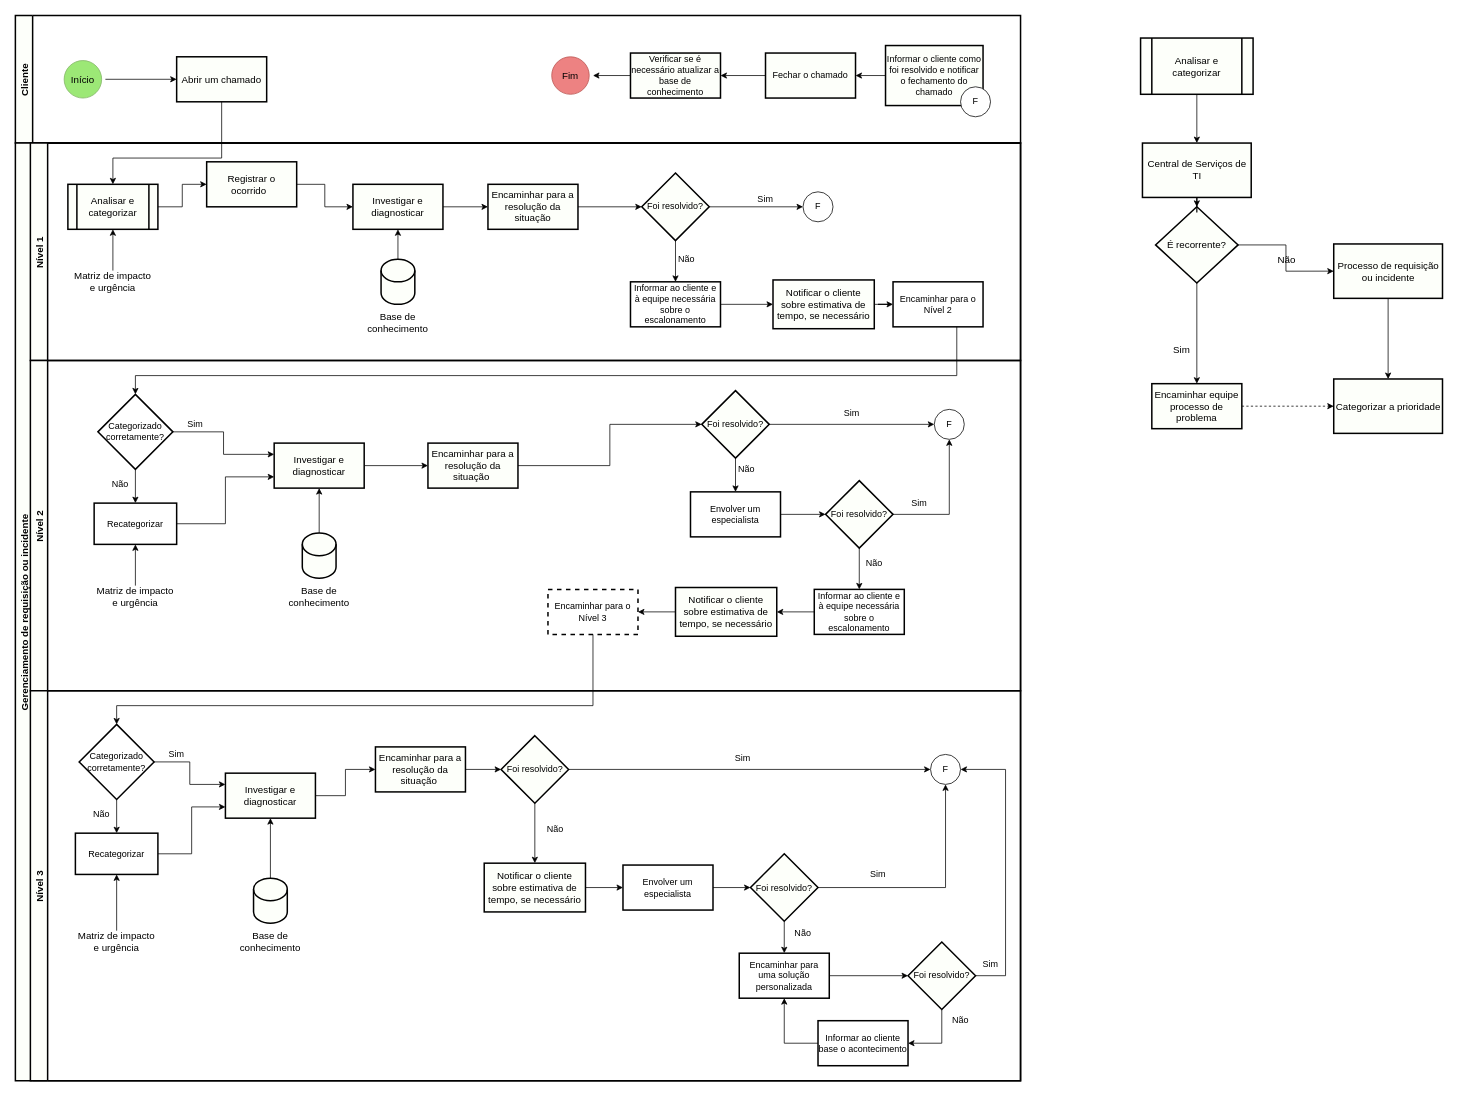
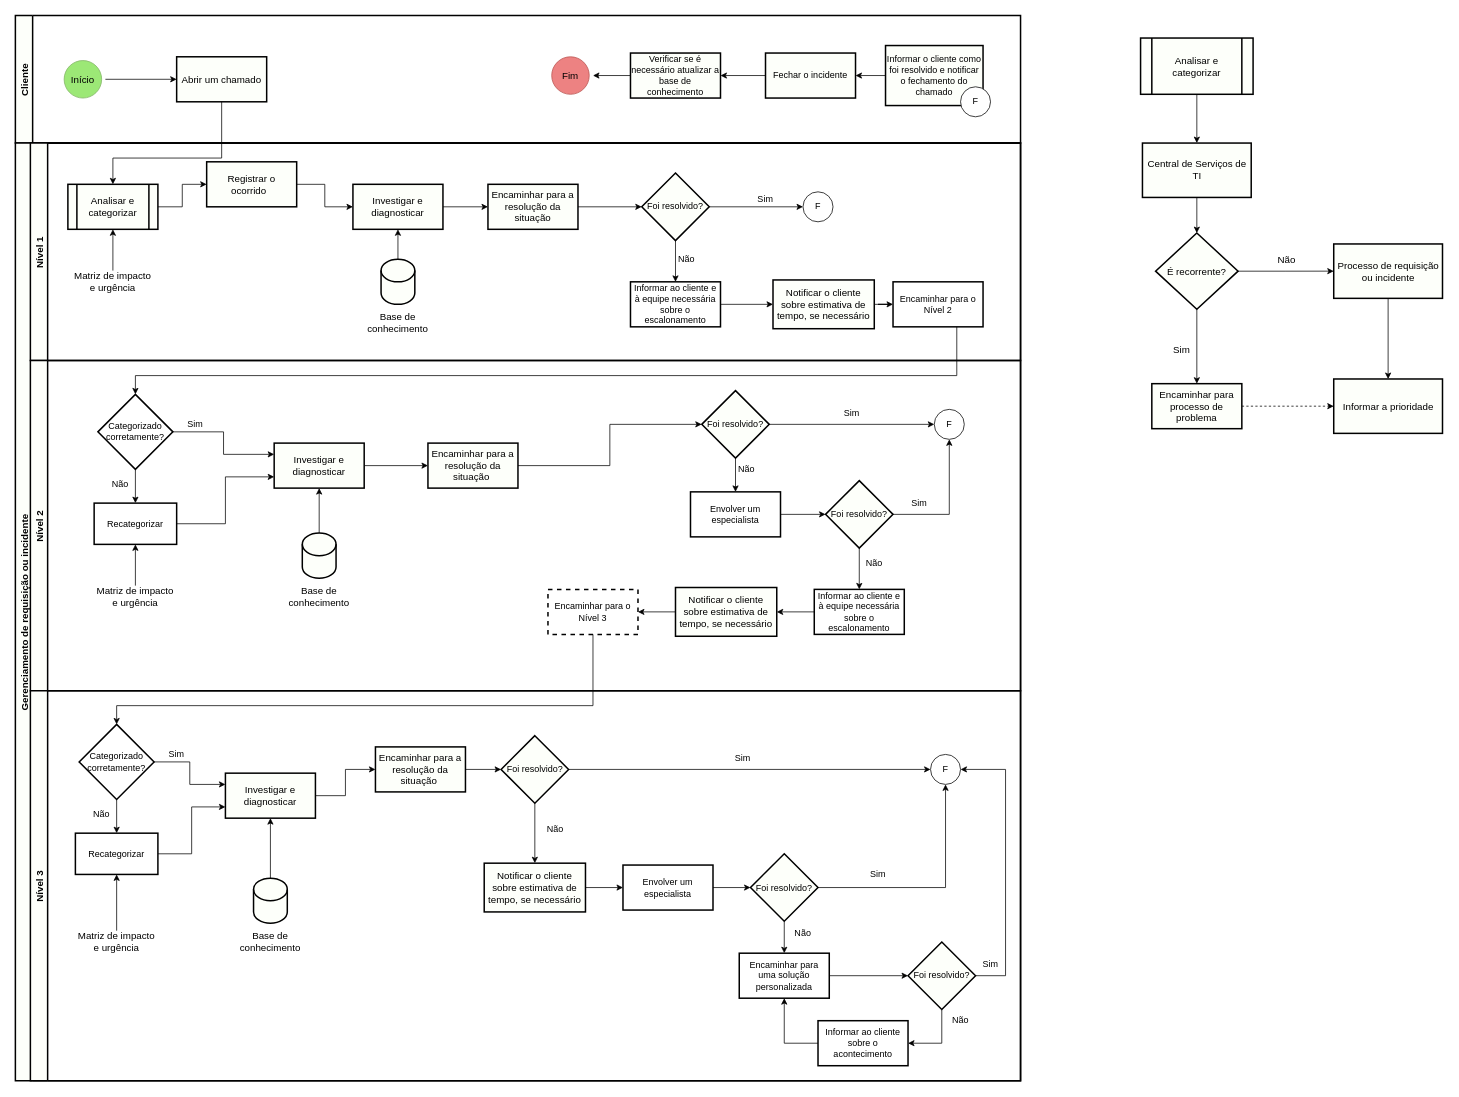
(810, 75) -> (810, 75)
(1197, 245) -> (1197, 271)
(1197, 406) -> (1197, 406)
(1388, 406) -> (1388, 406)
(863, 1043) -> (863, 1043)
